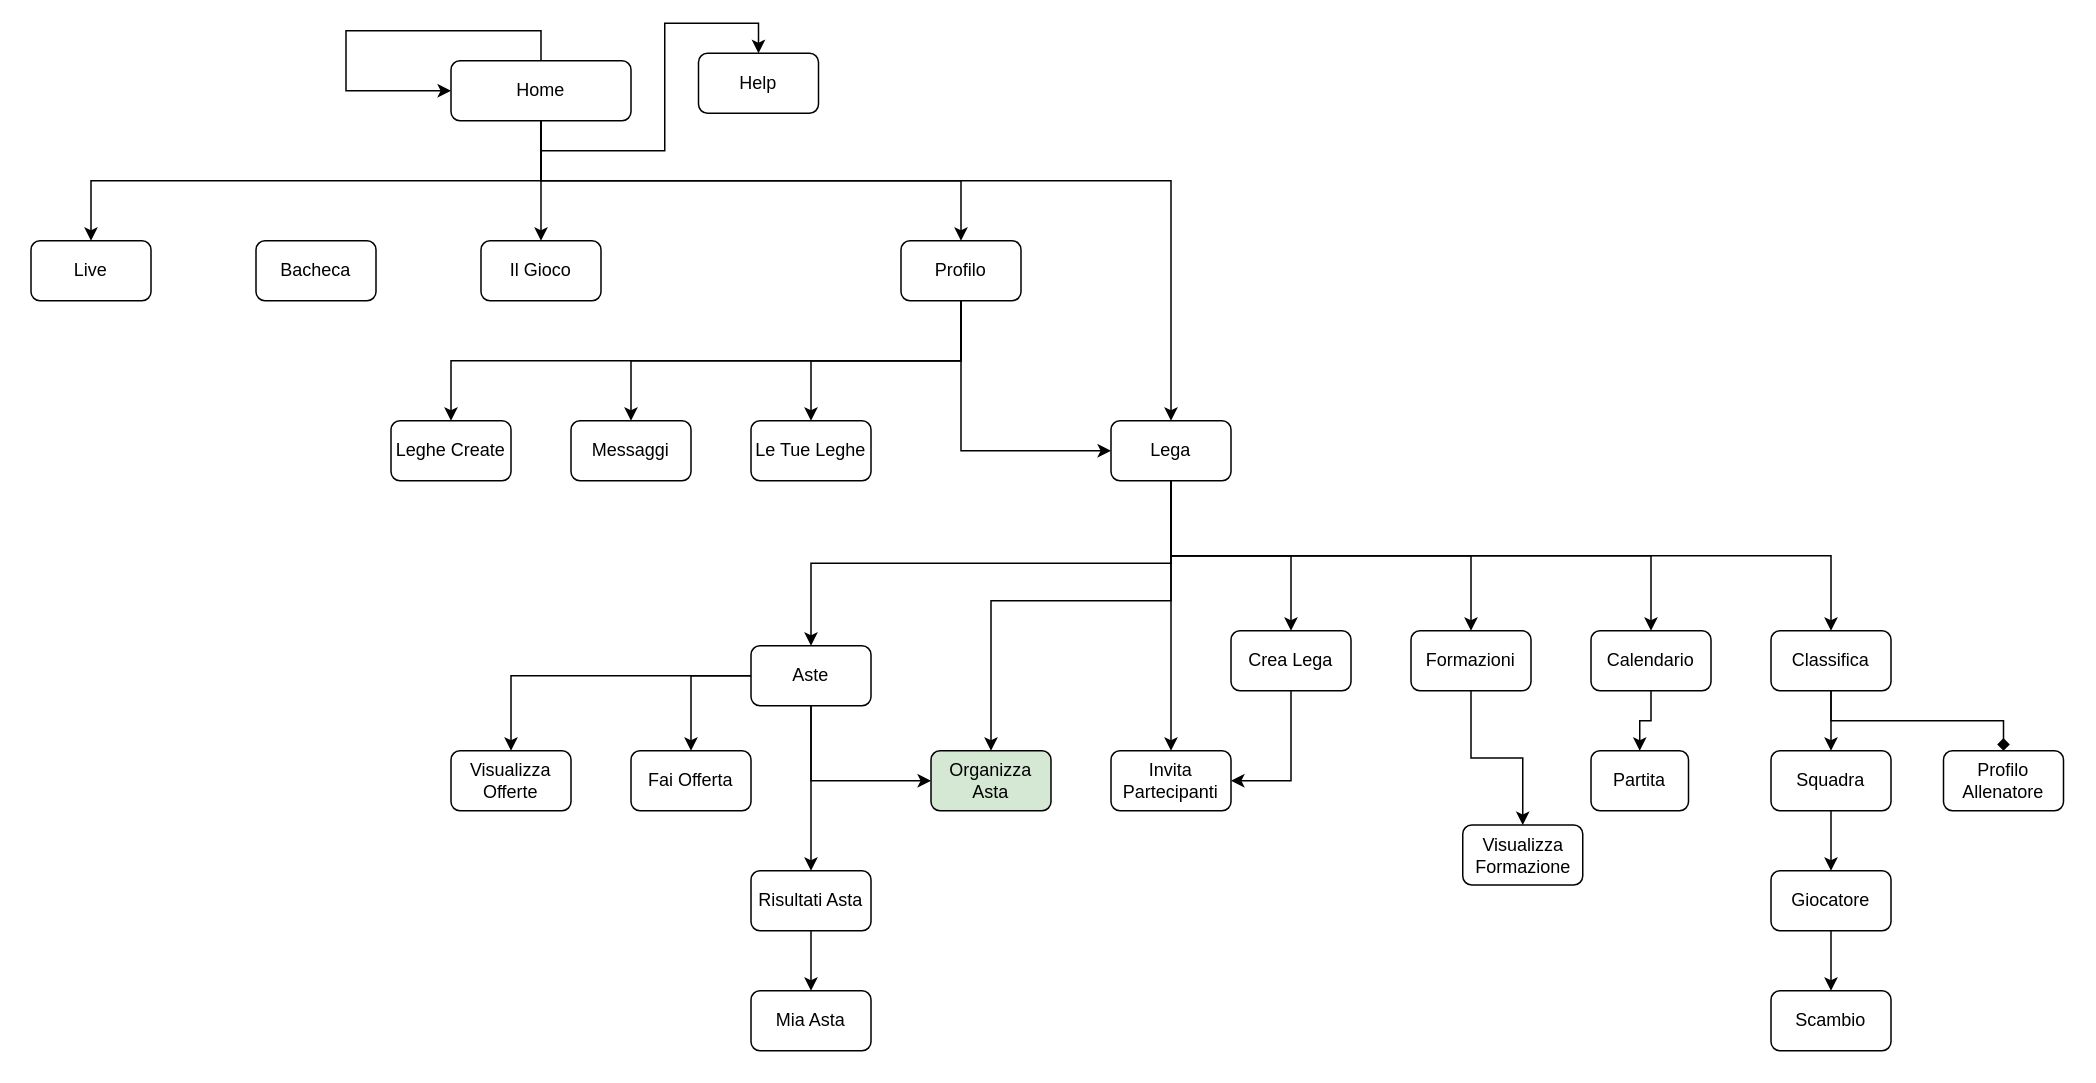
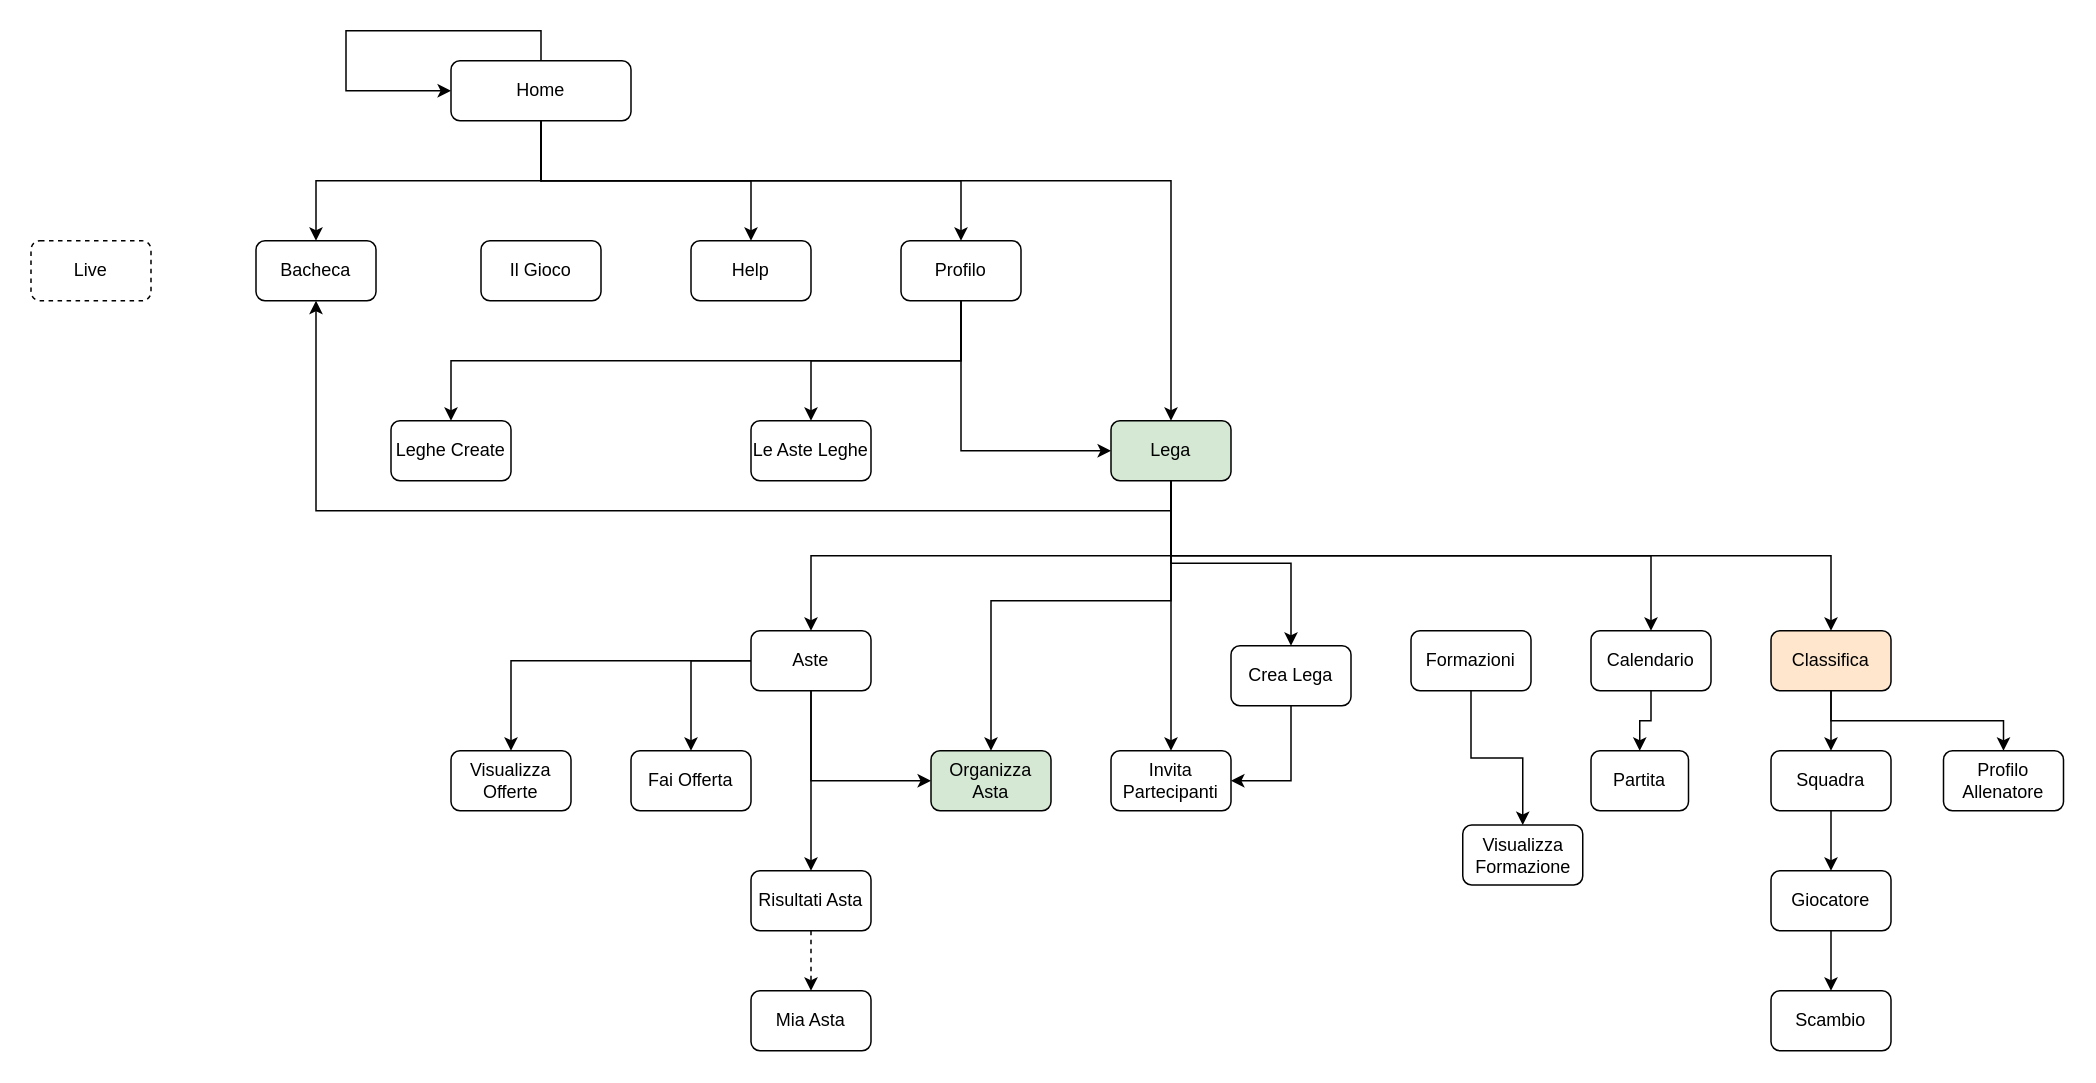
(758, 83) -> (751, 271)
(177, 181) -> none
none -> (316, 206)
(541, 207) -> none
(91, 271) -> (91, 271)
(631, 386) -> none
(631, 451) -> none
(811, 451) -> (811, 451)
(1171, 451) -> (1171, 451)
(1471, 589) -> (642, 511)
(1291, 661) -> (1291, 676)
(1831, 661) -> (1831, 661)
(811, 676) -> (811, 661)
(2003, 738) -> (2003, 739)
(811, 955) -> (811, 955)
